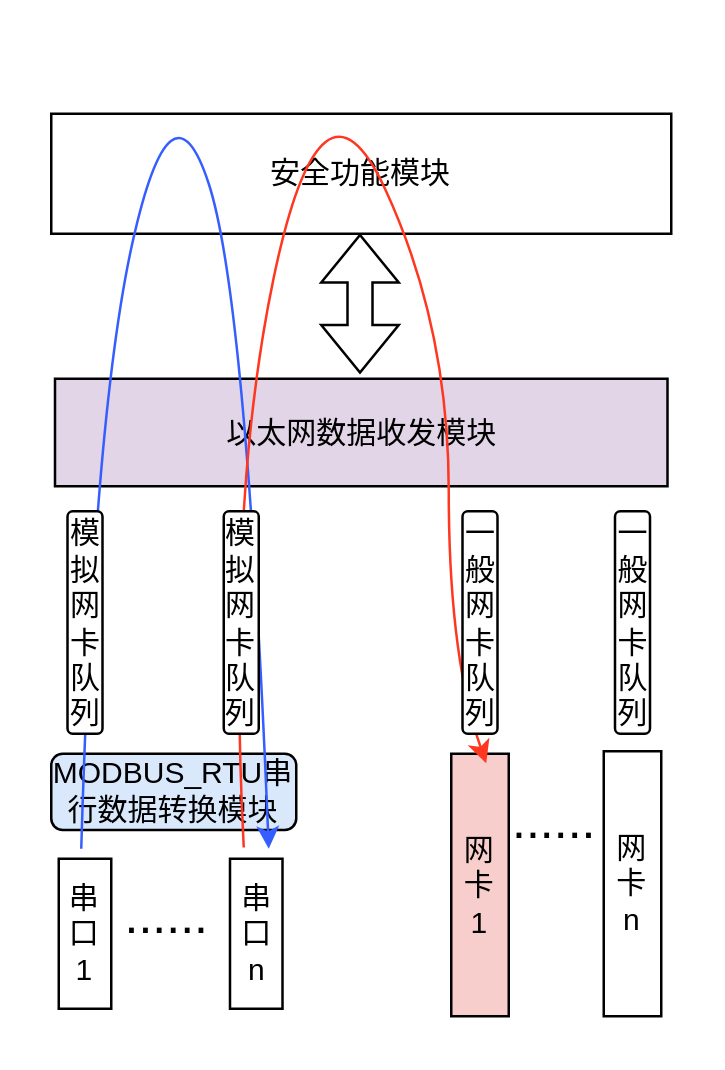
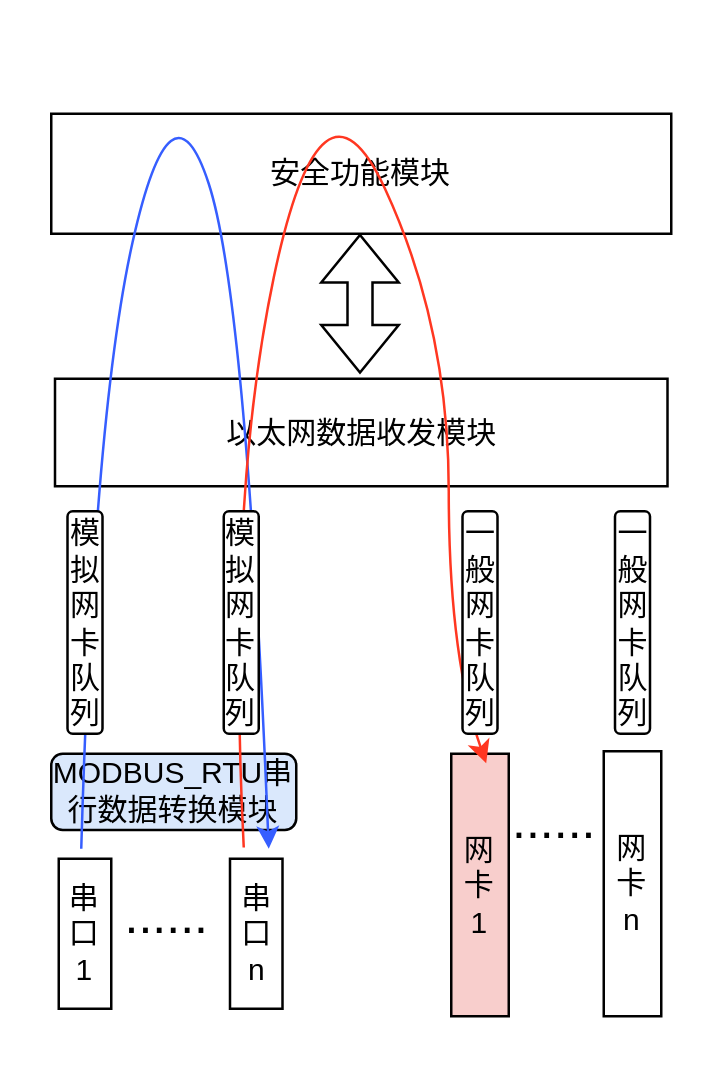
(361, 433) -> (361, 433)
